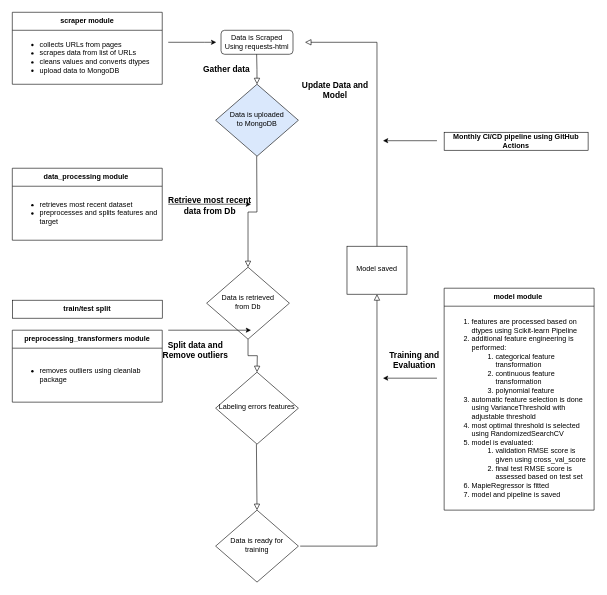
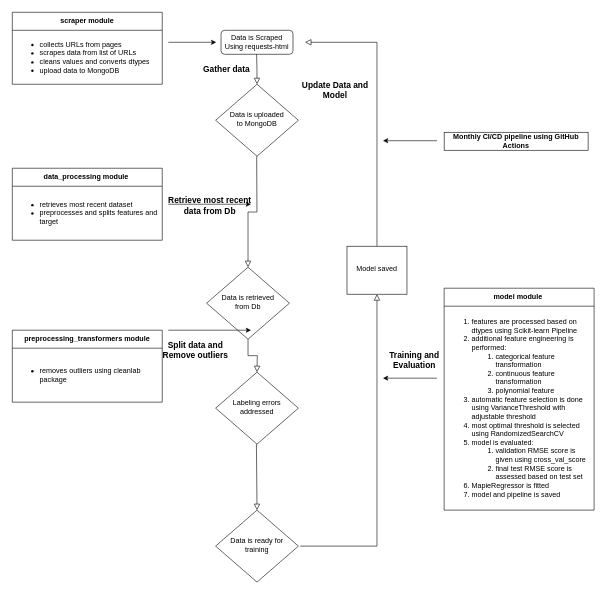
(257, 120) -> (257, 120)
(87, 309) -> none
(257, 407) -> (257, 407)
